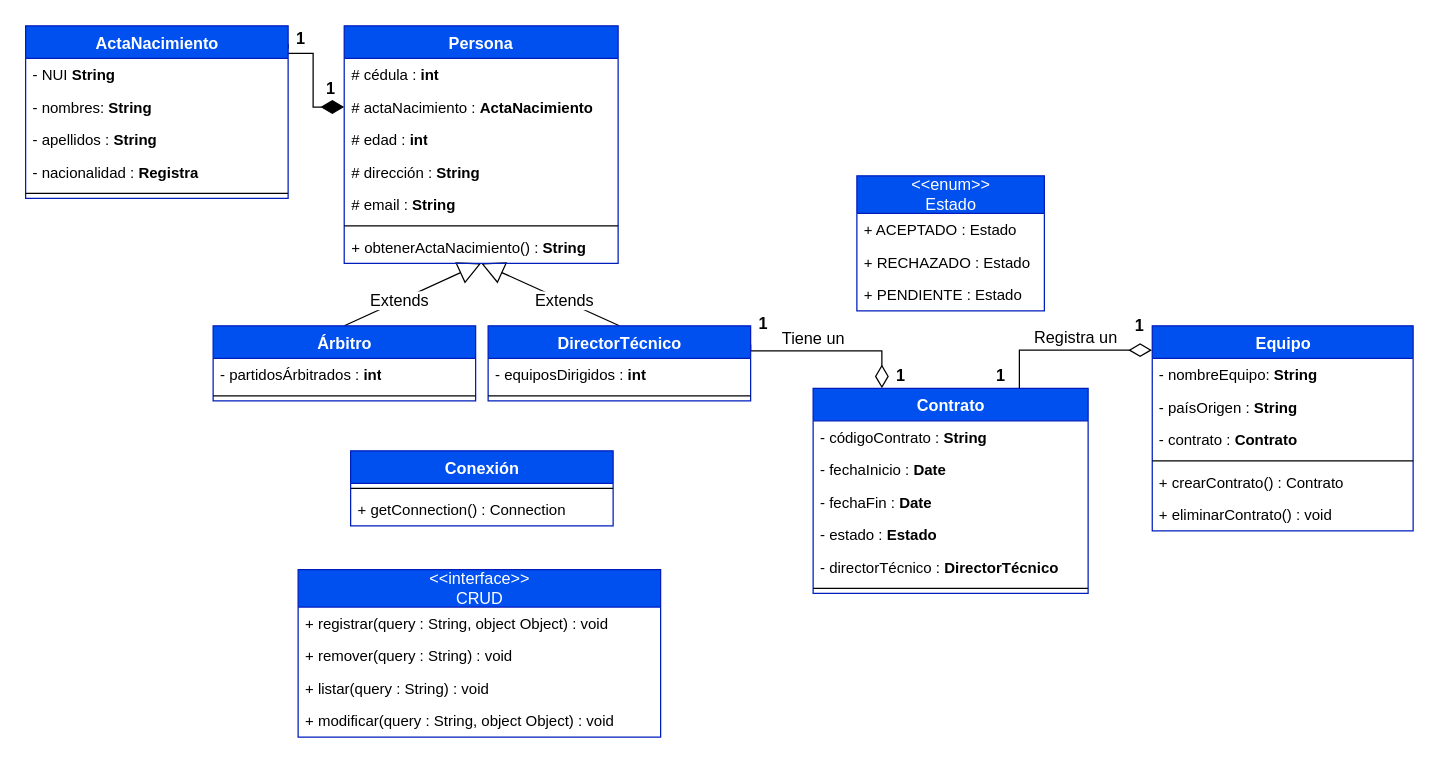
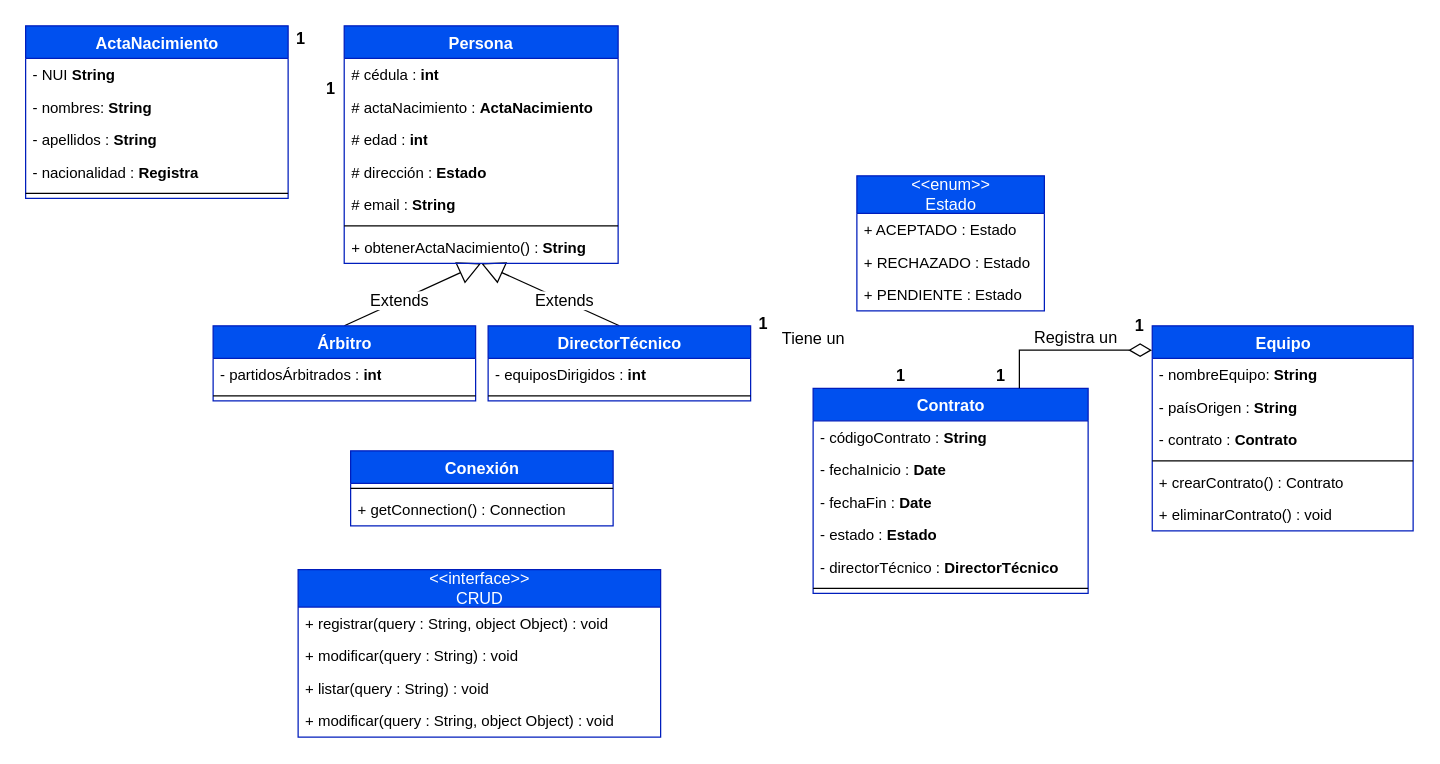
(313, 71) -> none
(424, 173) -> (426, 173)
(822, 351) -> none
(422, 656) -> (426, 656)
